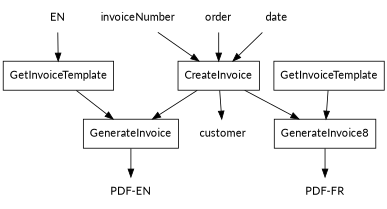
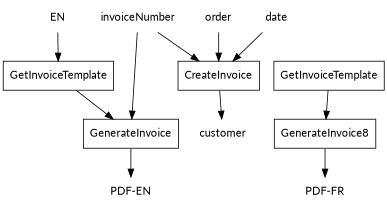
(178, 102) -> (135, 72)
(268, 103) -> none
